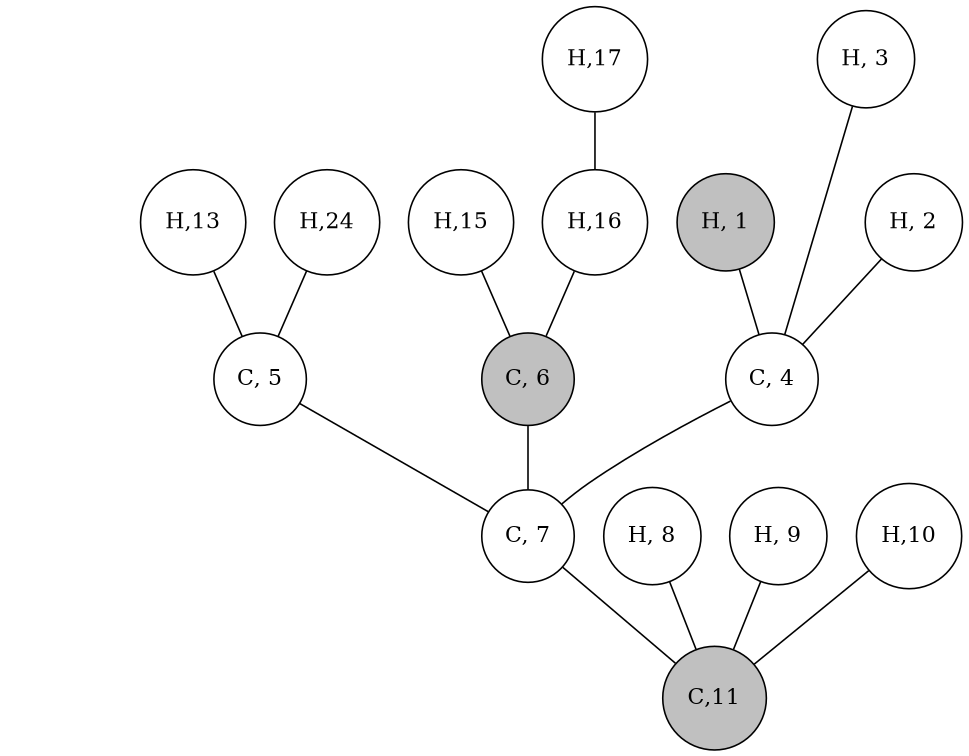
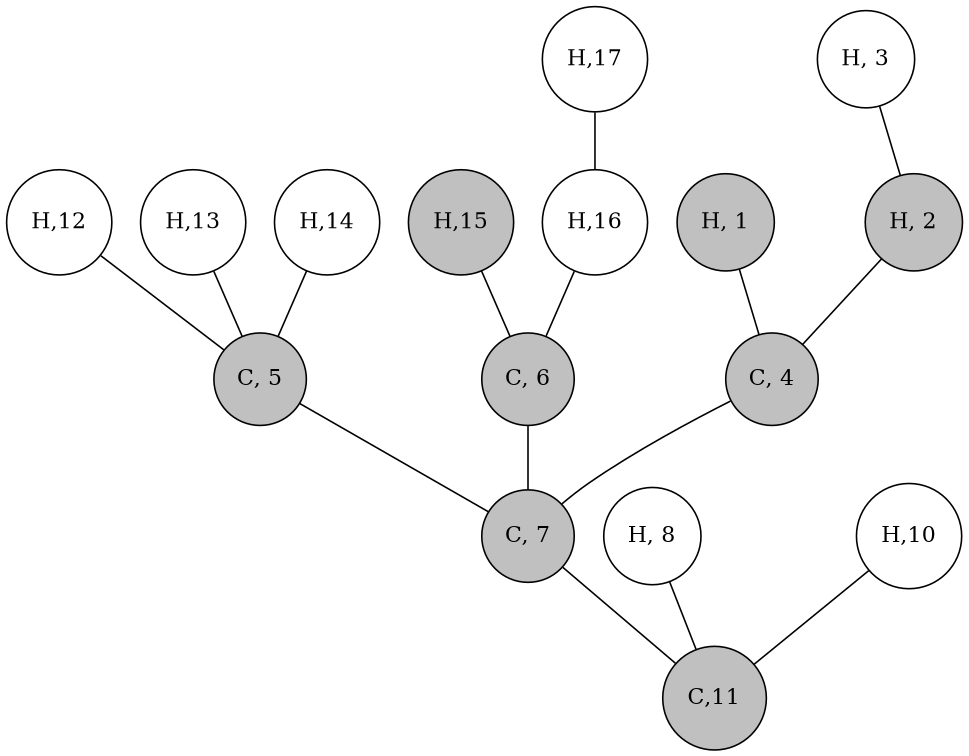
(819, 220) -> (890, 141)
none -> (59, 222)
(327, 222) -> (327, 222)
(461, 222) -> (461, 222)
(914, 222) -> (914, 222)
(260, 379) -> (260, 379)
(772, 379) -> (772, 379)
(528, 536) -> (528, 536)
(778, 536) -> none
